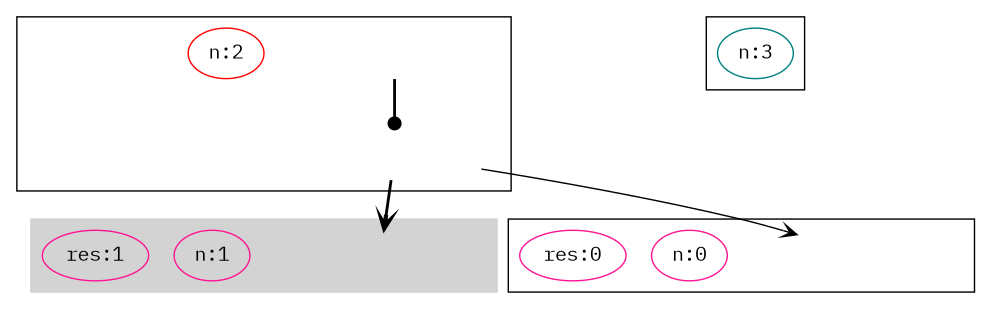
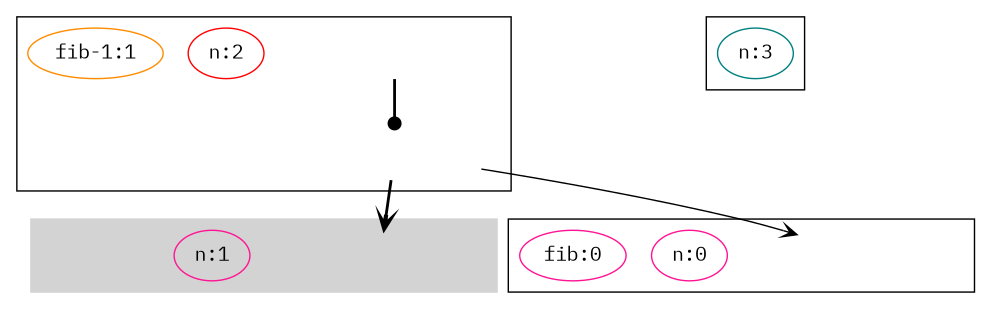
none -> (95, 53)
(95, 256) -> none
(573, 256) -> (573, 256)
